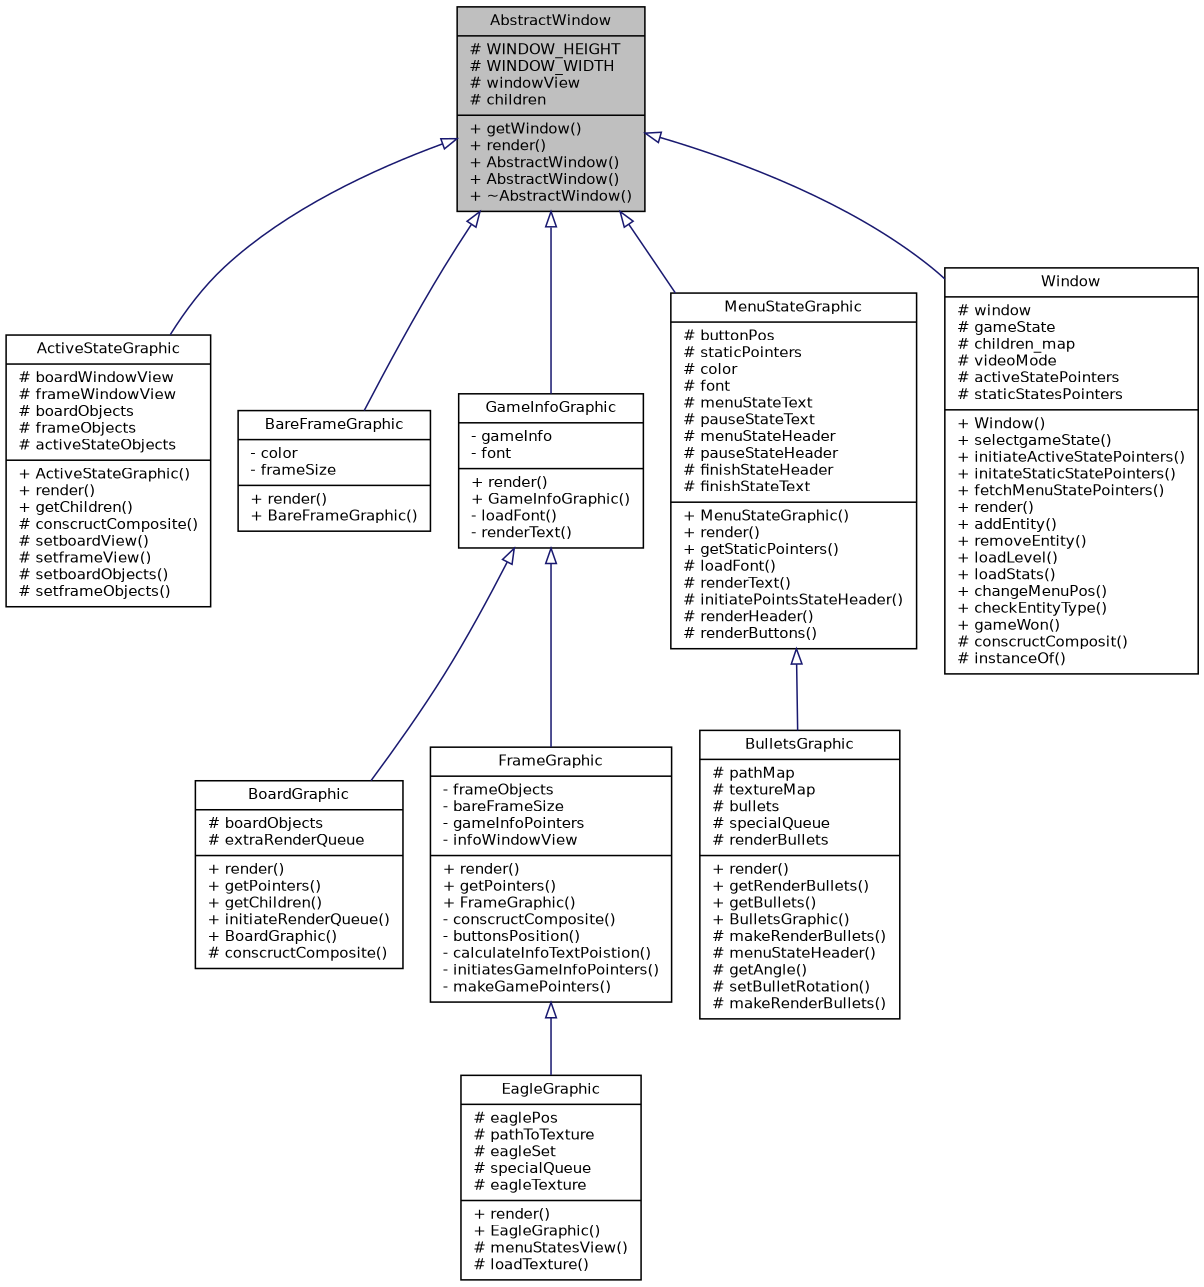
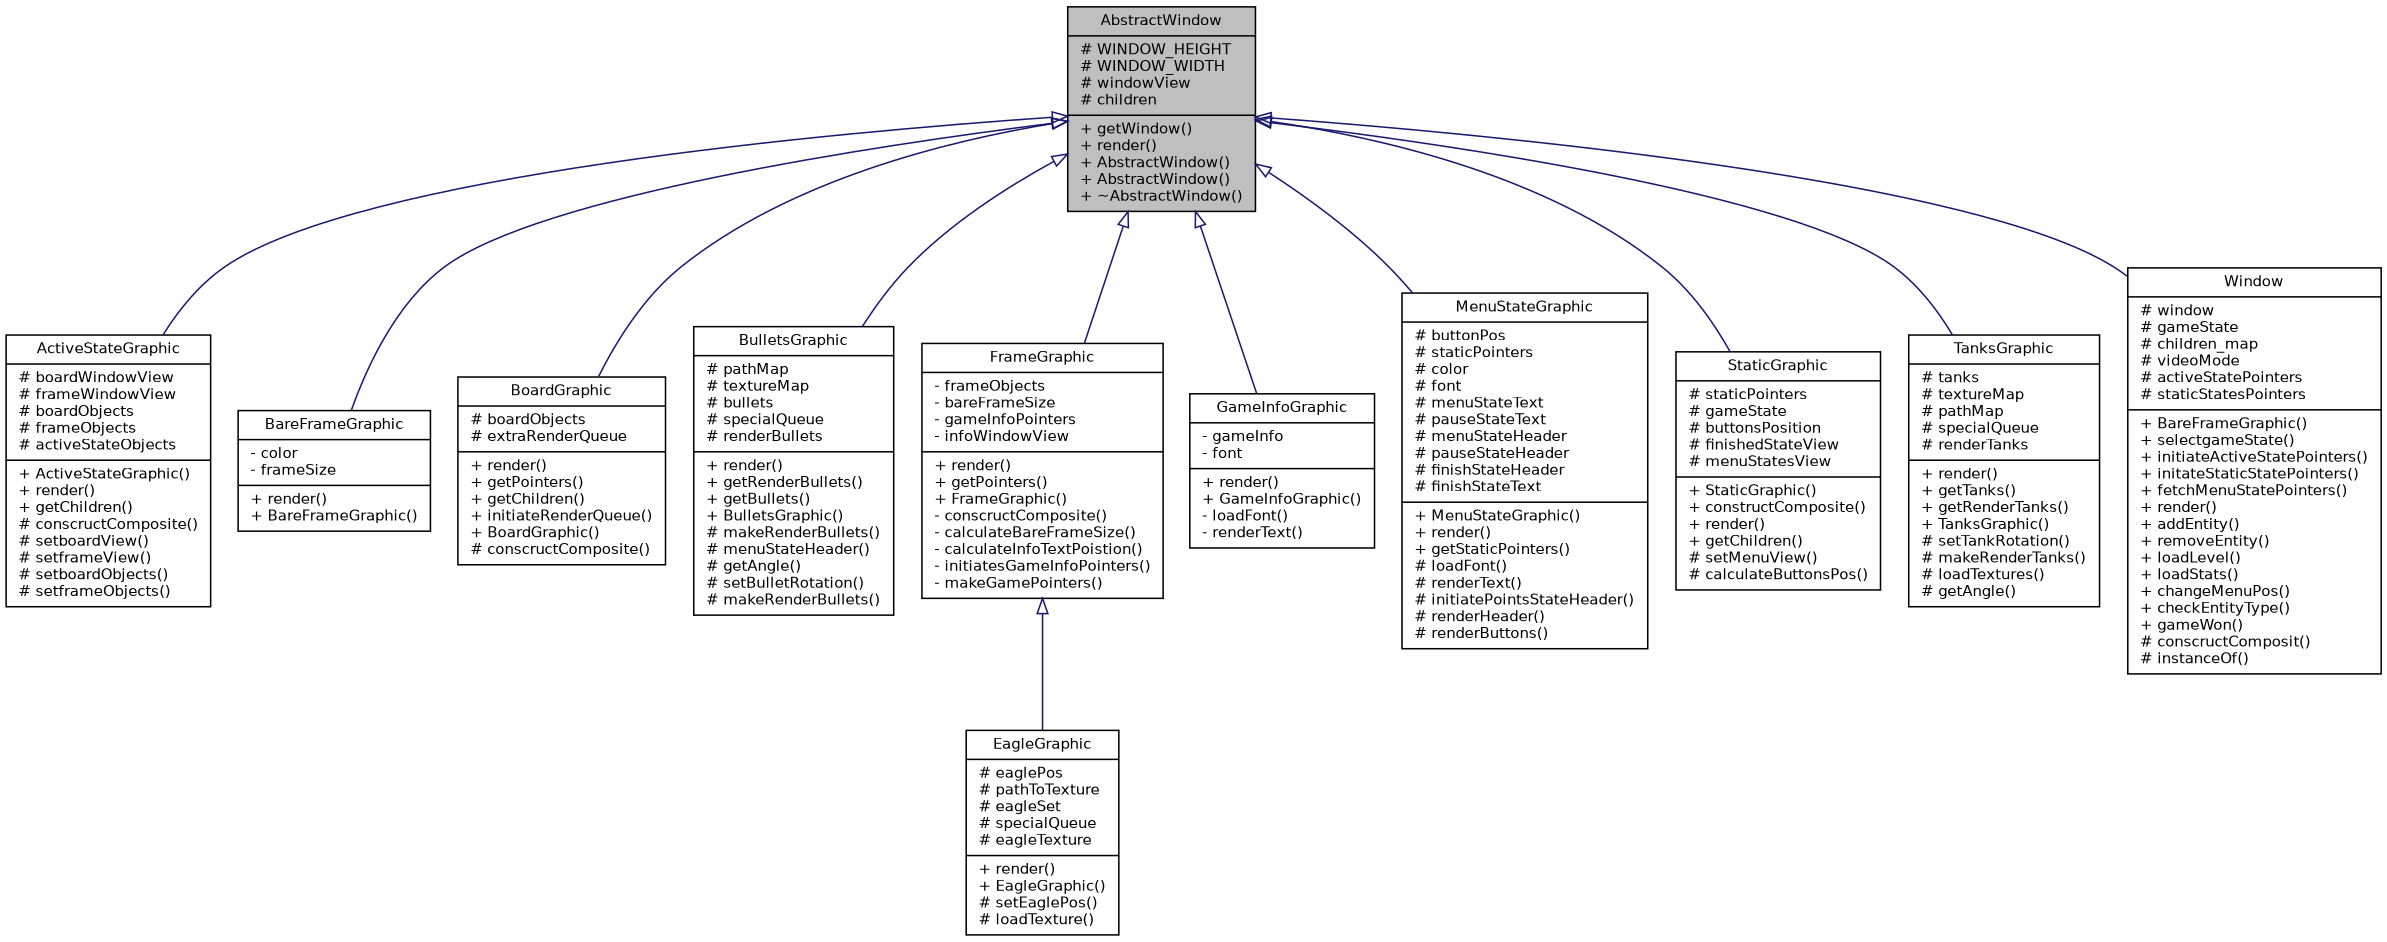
(1001, 424) -> (2224, 424)
none -> (1778, 471)
none -> (2004, 471)
(551, 656) -> (1104, 285)
(444, 675) -> (794, 199)
(797, 697) -> (947, 232)
(512, 936) -> (1036, 533)
(551, 1248) -> (1039, 903)
